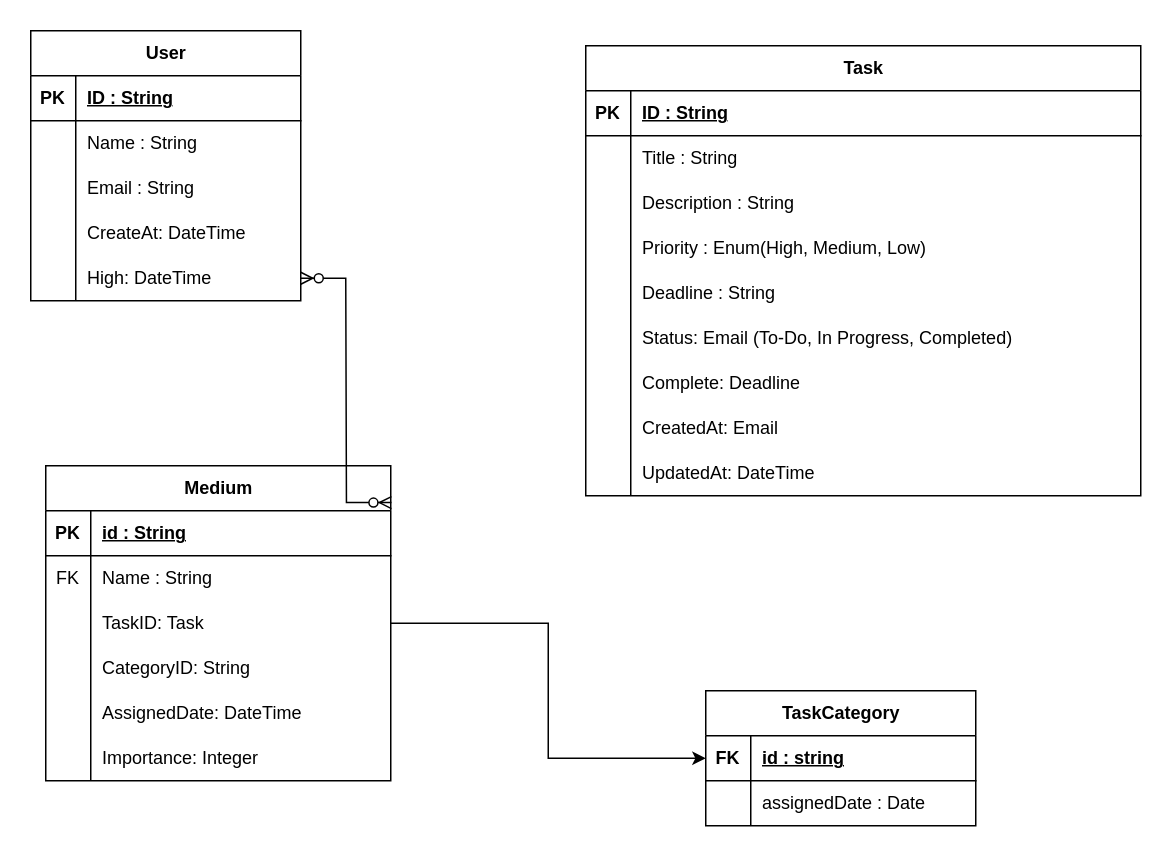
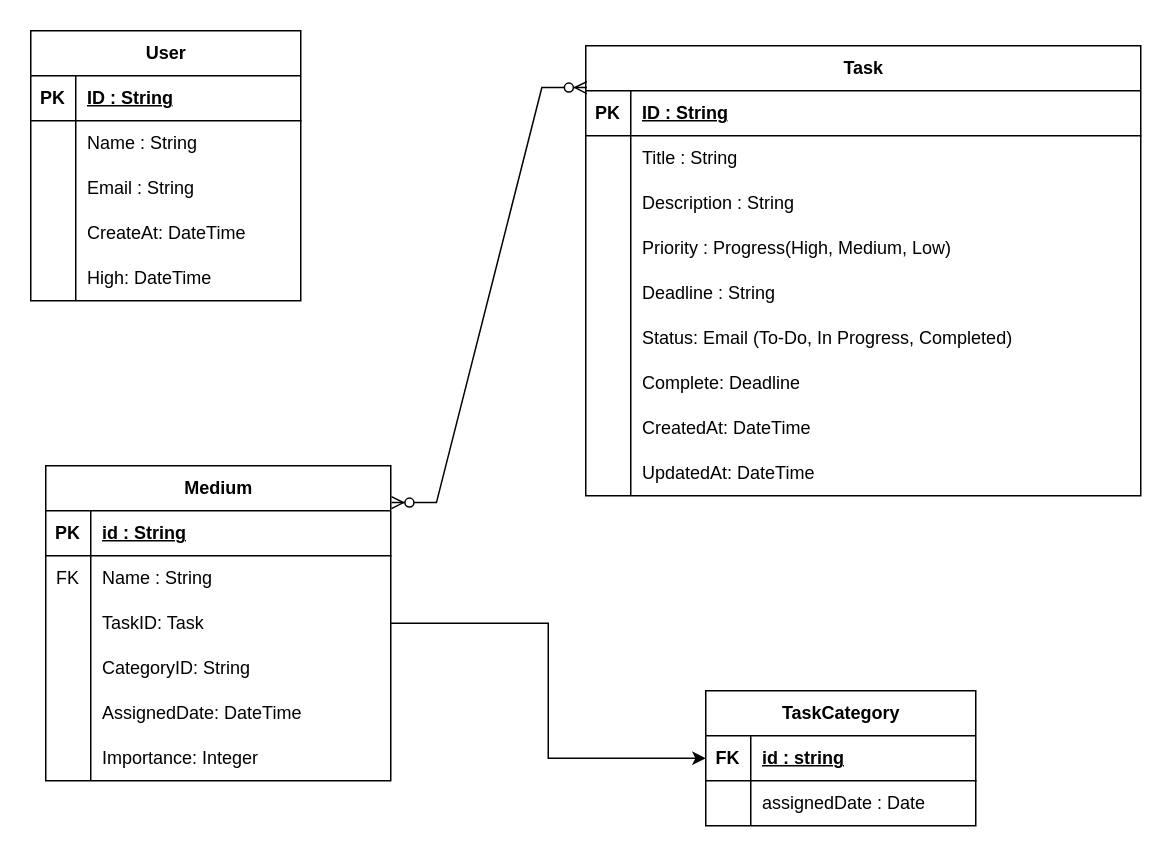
(788, 248) -> (809, 248)
(346, 391) -> (489, 296)
(714, 428) -> (731, 428)
